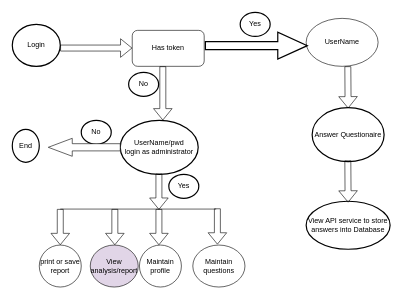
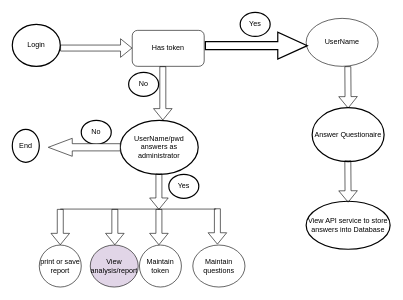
(159, 147) -> (159, 147)
(161, 266) -> (161, 266)
